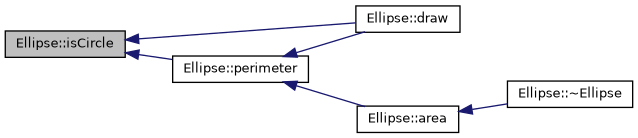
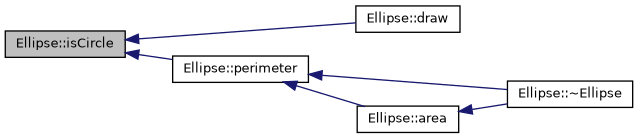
(331, 42) -> (415, 82)
